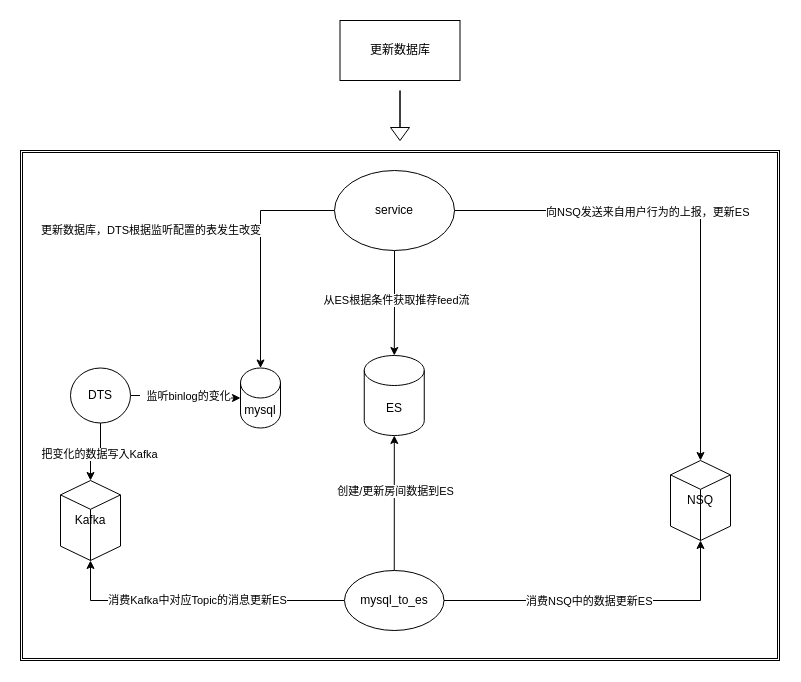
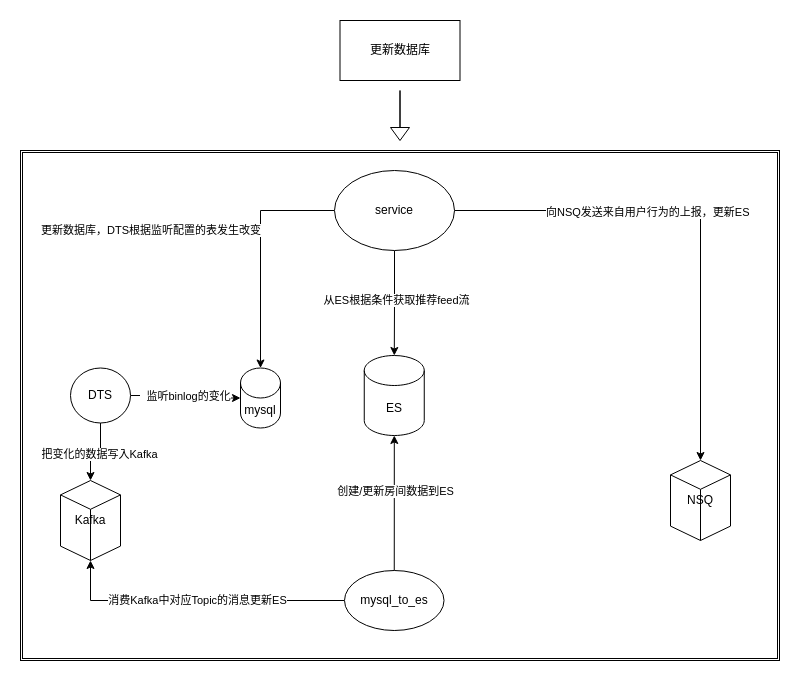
(598, 601) -> none
